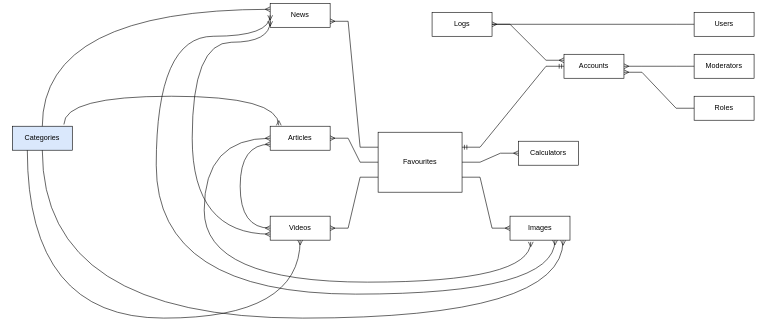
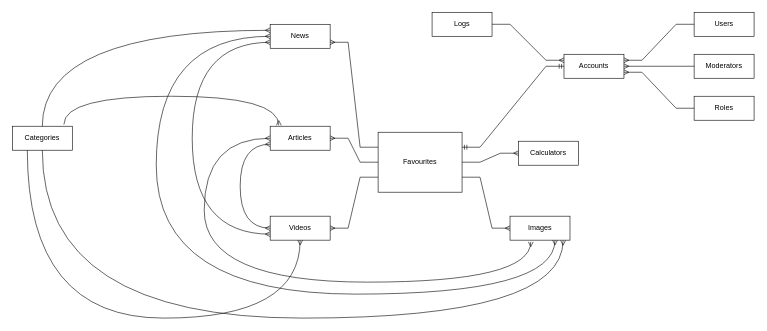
(300, 15) -> (300, 36)
(595, 24) -> (653, 49)
(42, 138) -> (42, 138)
